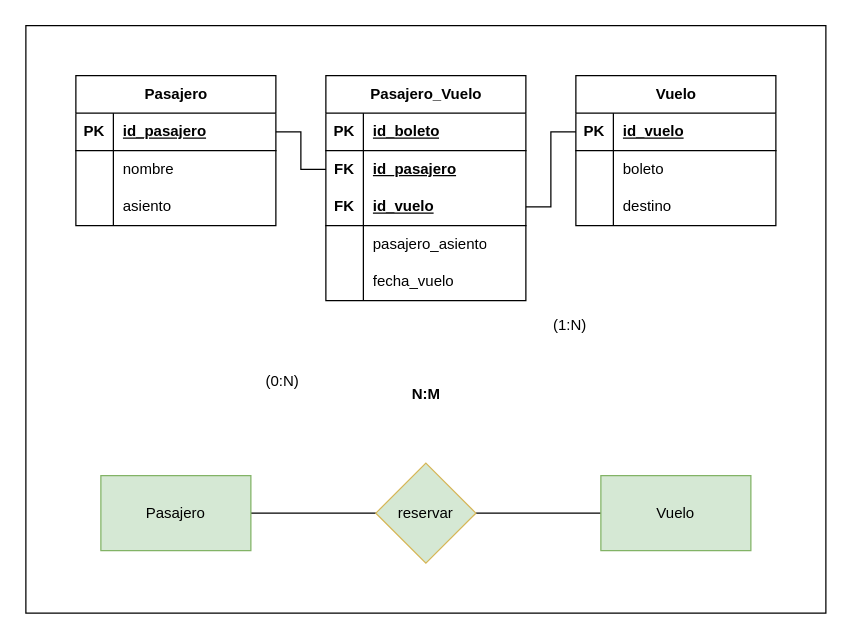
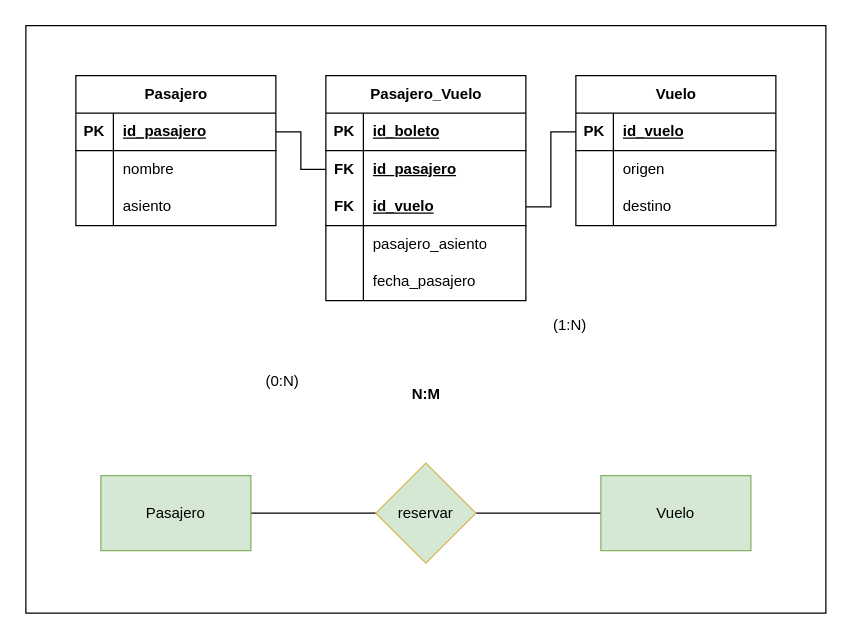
(646, 169) -> (646, 169)
(417, 282) -> (432, 282)
